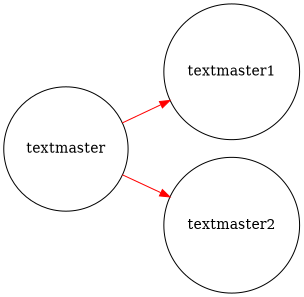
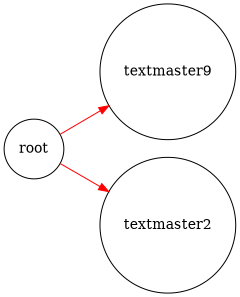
(232, 72) -> (168, 72)
(66, 149) -> (34, 149)
